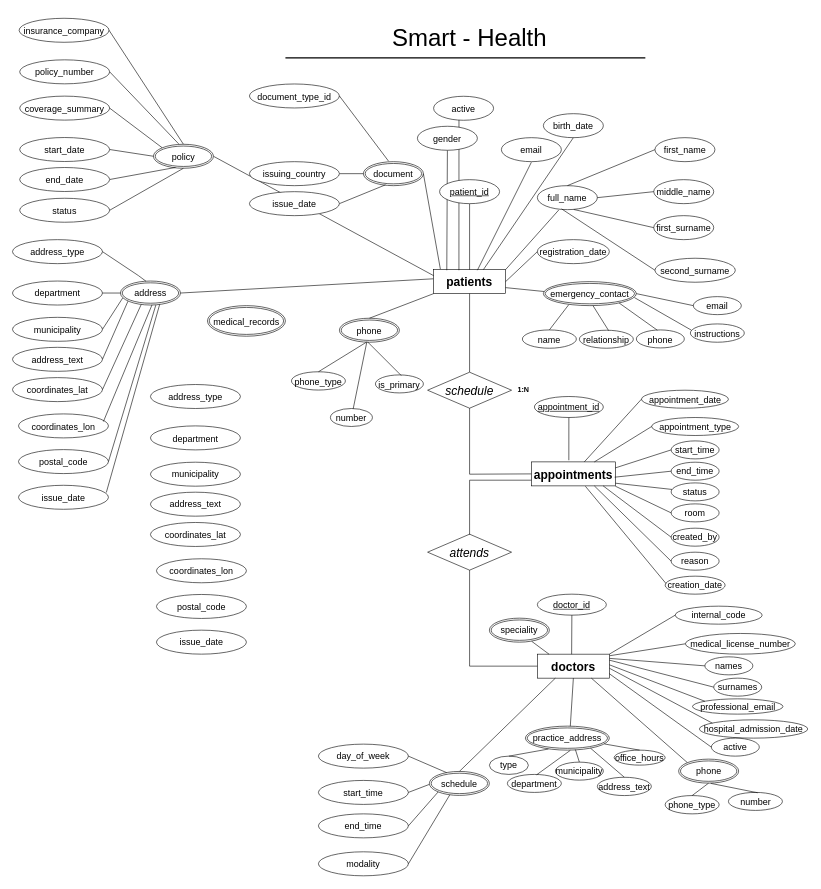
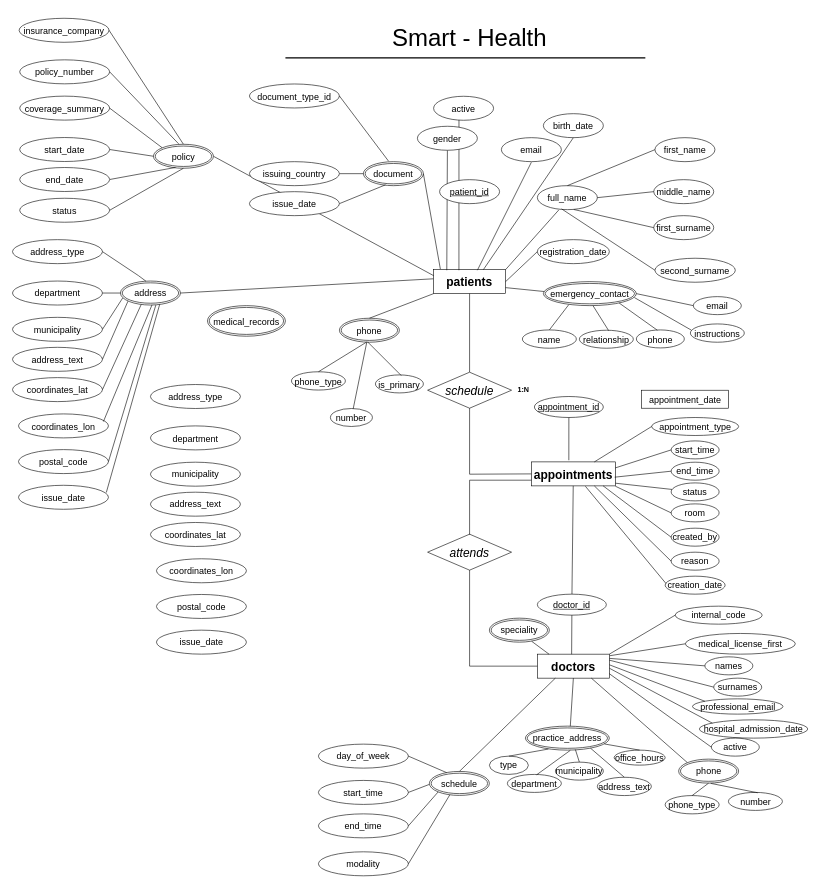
(470, 237) -> none
(685, 399) -> (685, 399)
(613, 431) -> (573, 540)
(740, 644) -> (740, 644)
